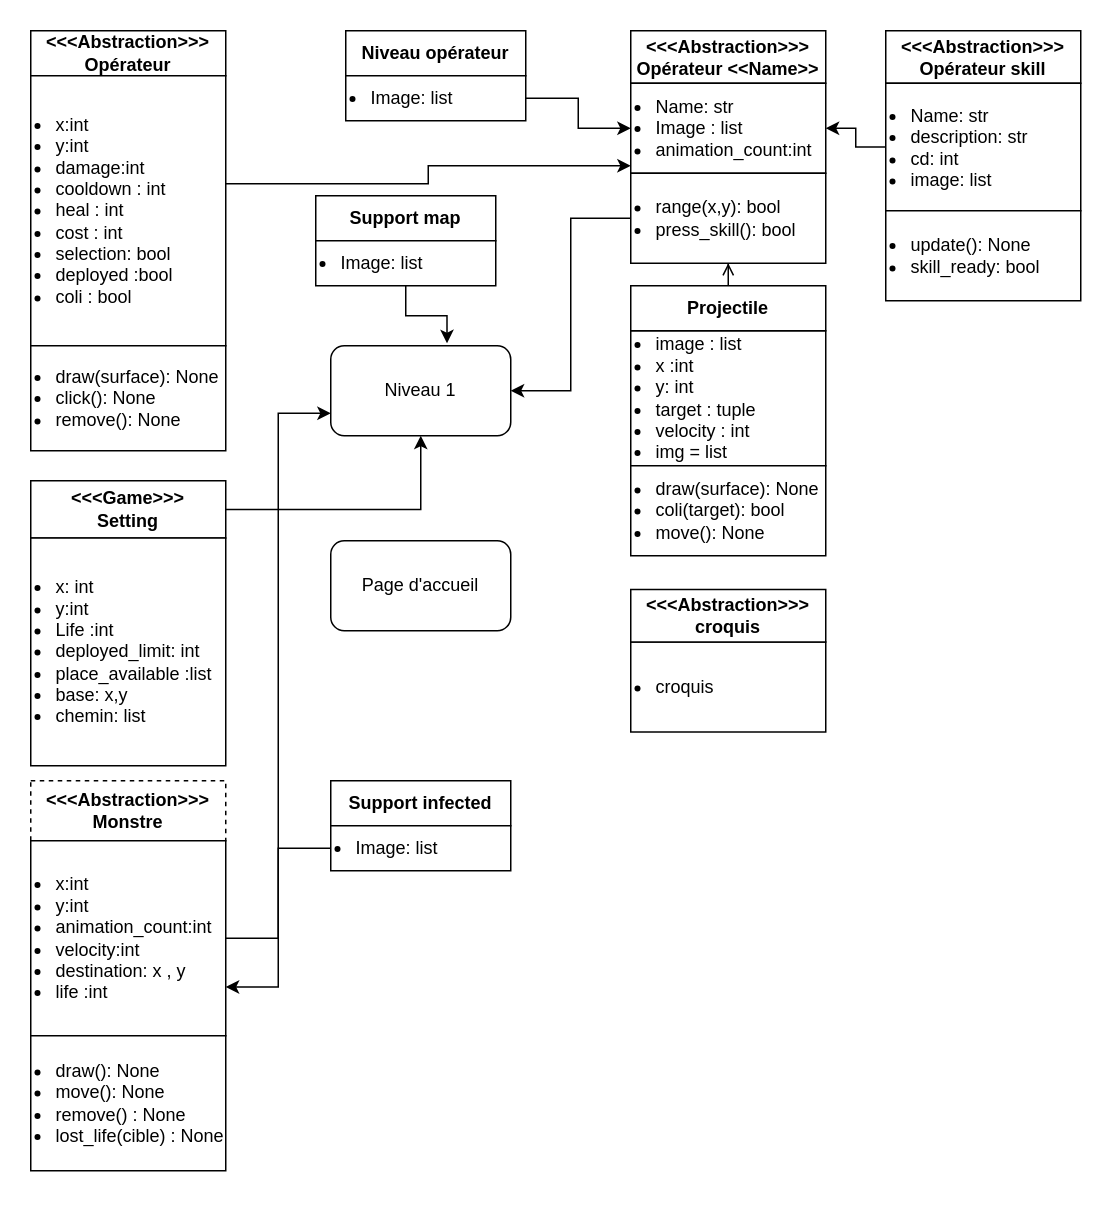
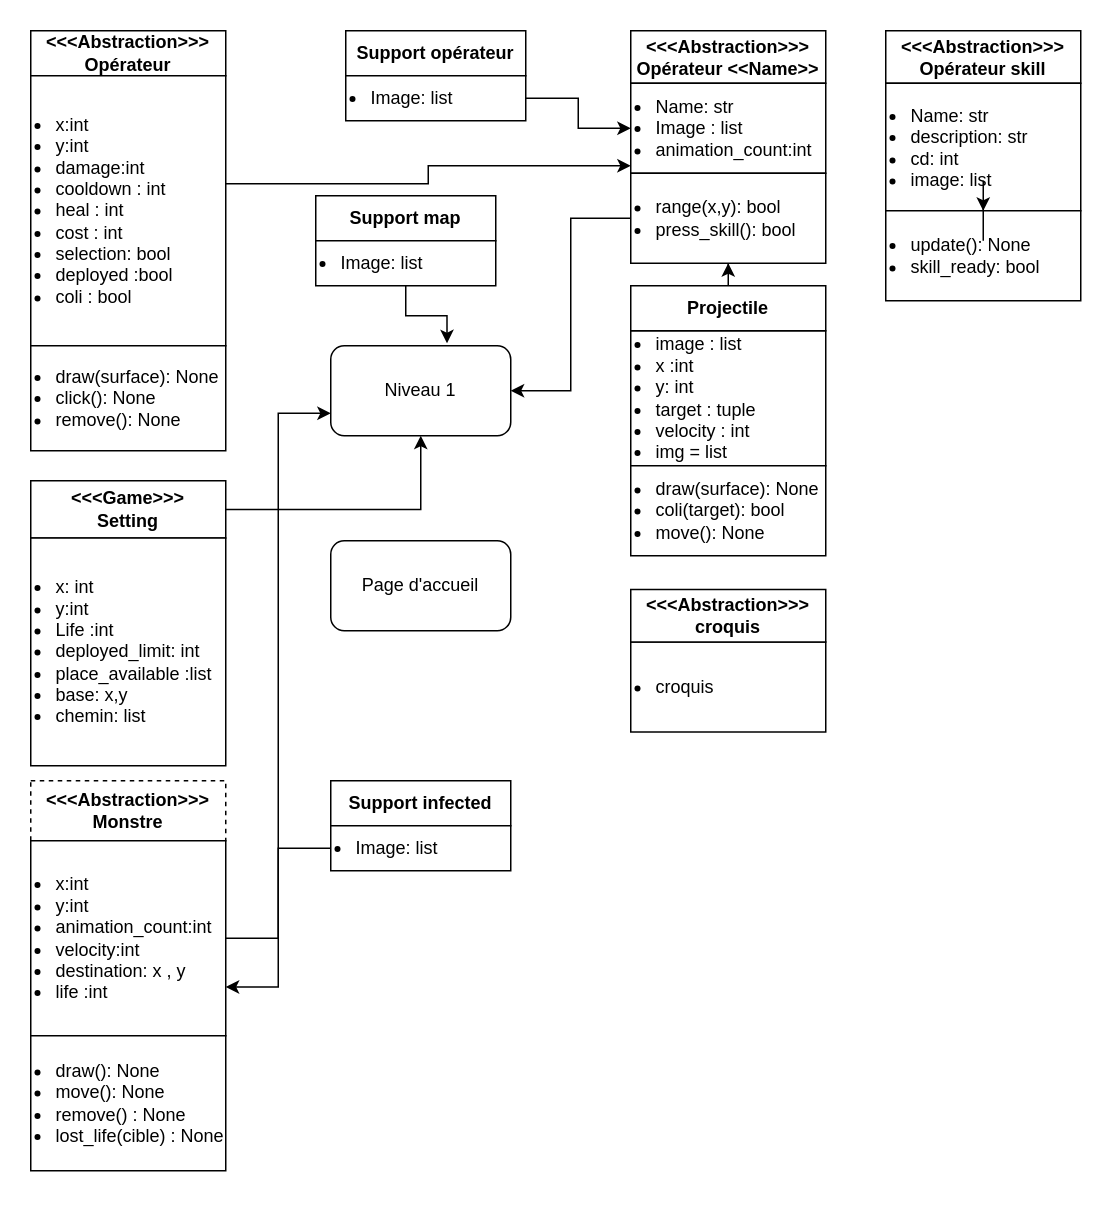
(436, 53) -> (436, 53)
(856, 143) -> (983, 216)
(728, 272) -> (728, 275)
